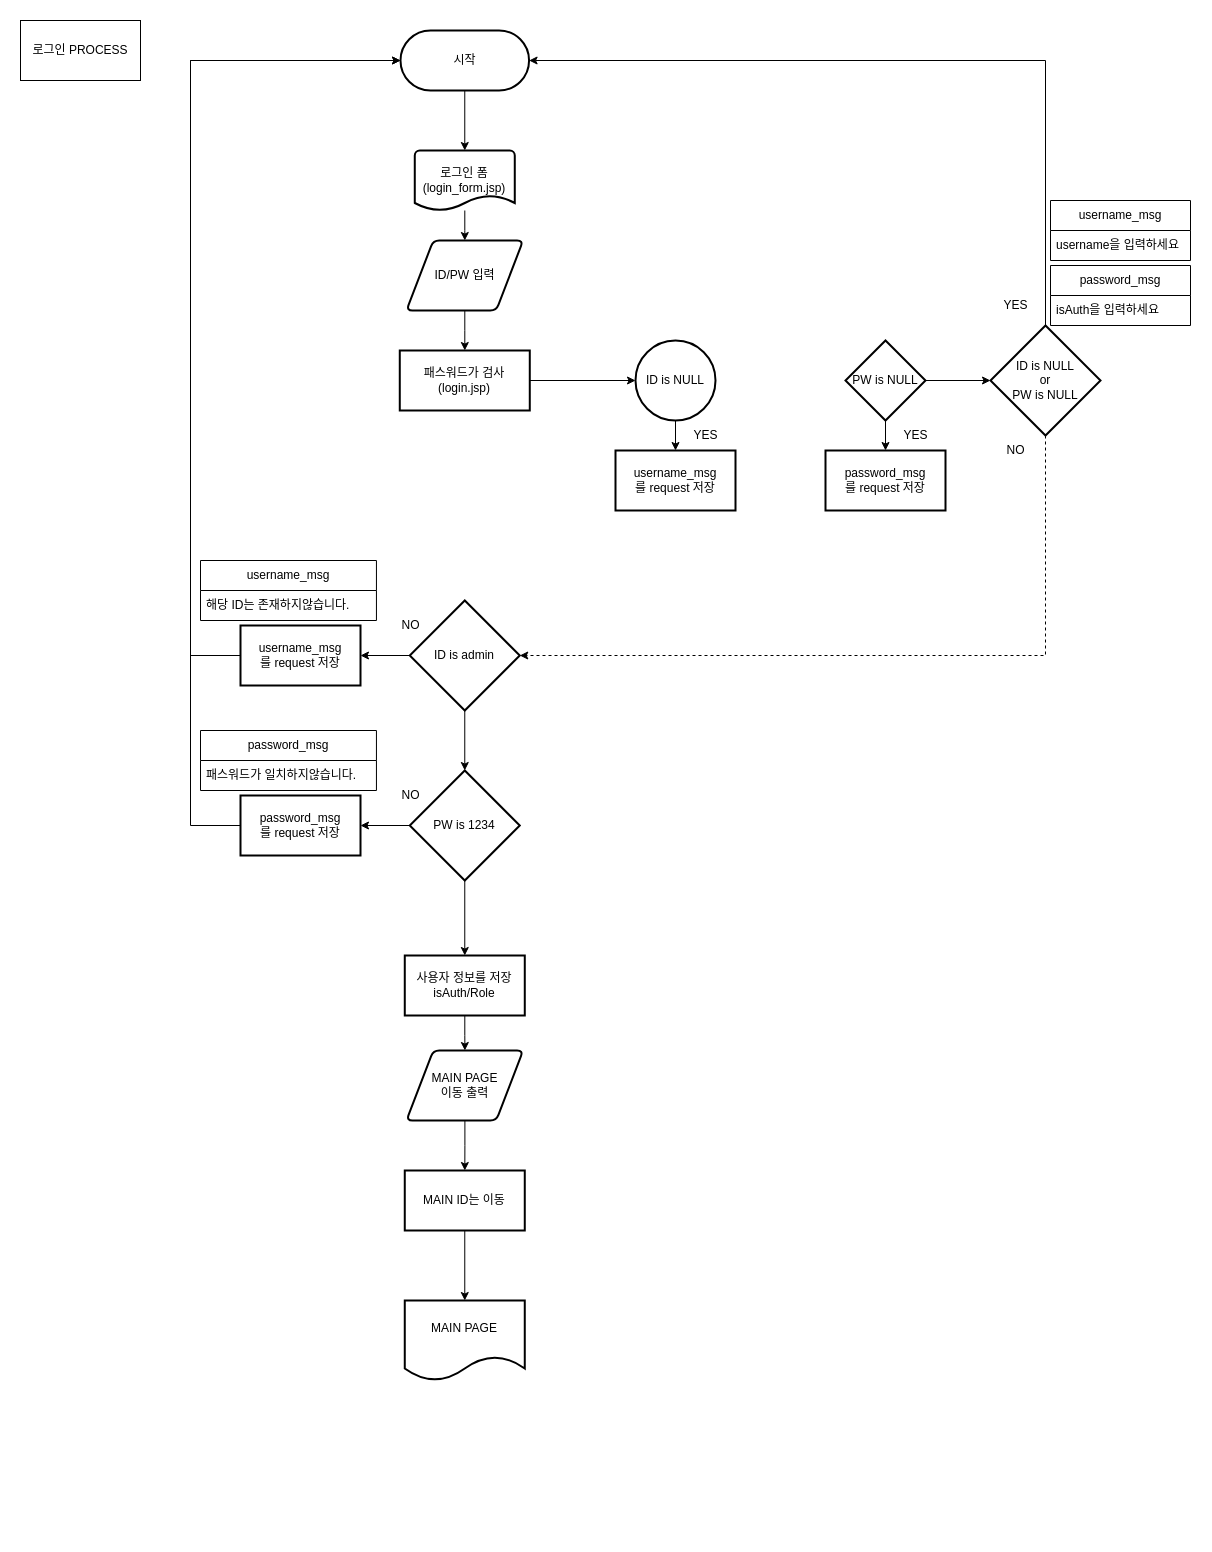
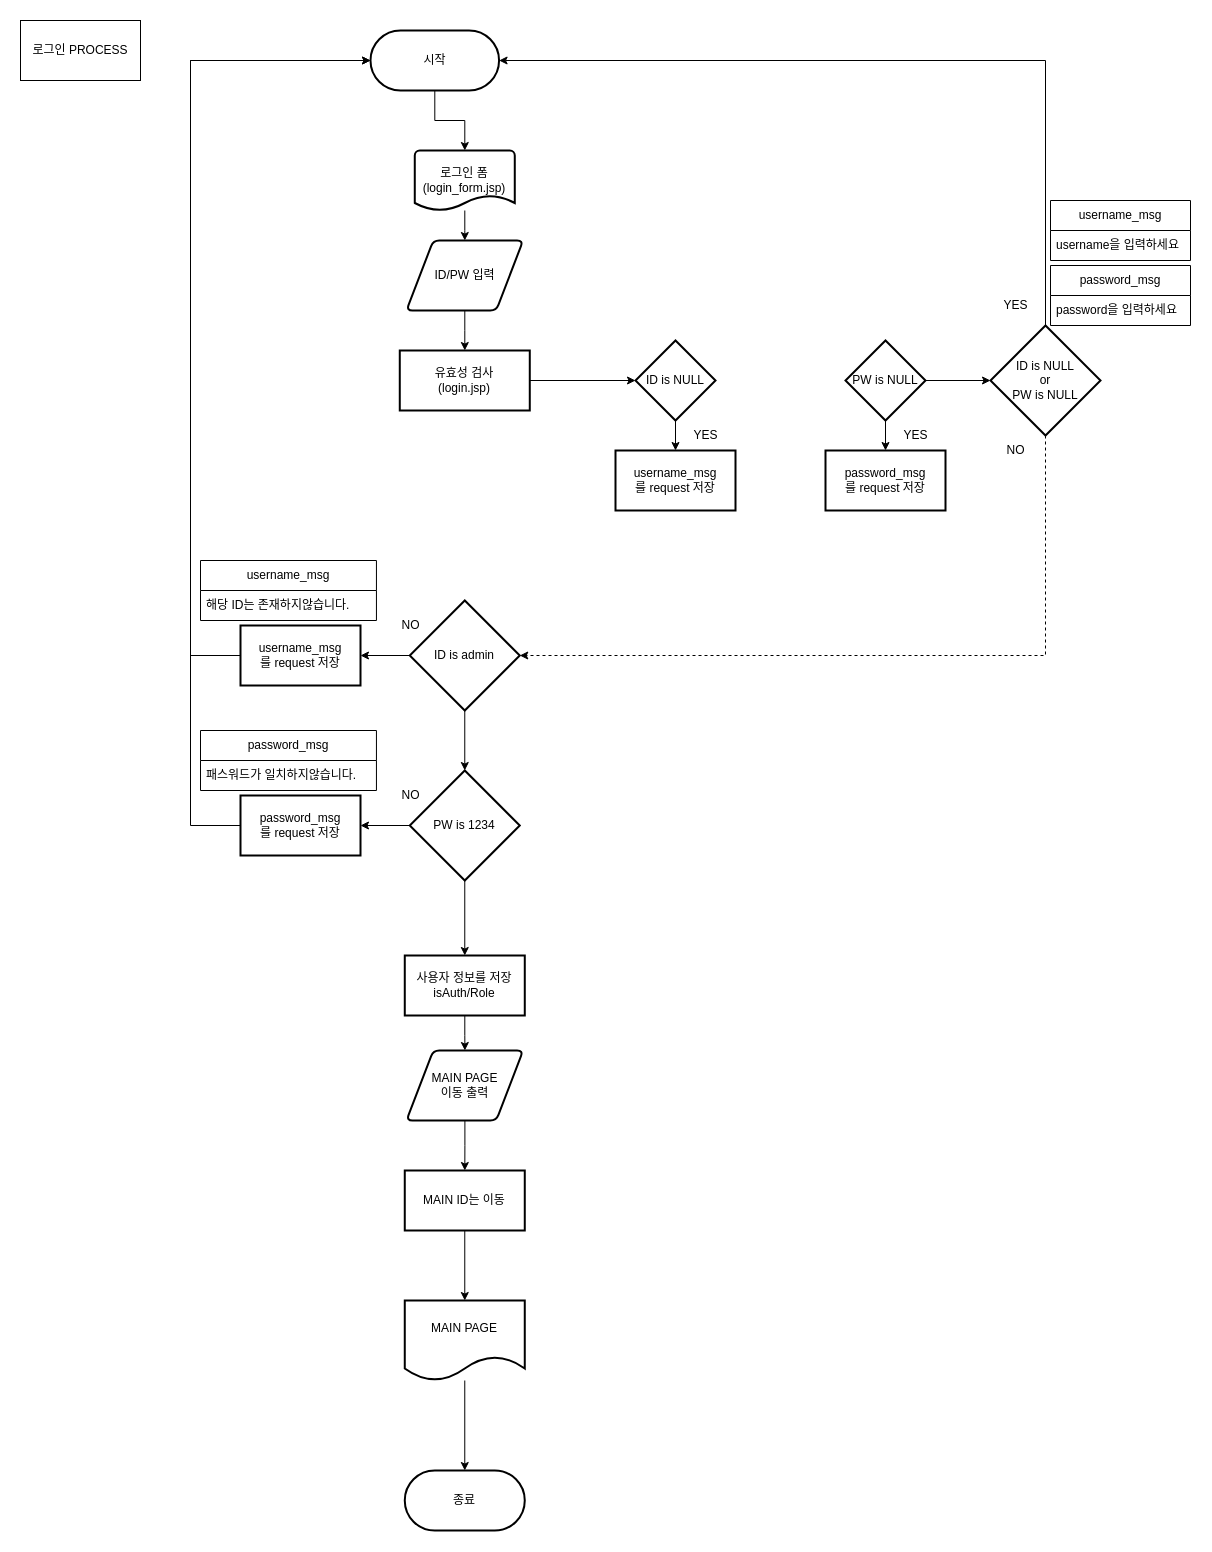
(465, 61) -> (435, 61)
(1113, 311) -> (1121, 311)
(465, 381) -> (465, 381)
(676, 381) -> (676, 381)
none -> (465, 1422)
none -> (465, 1501)
